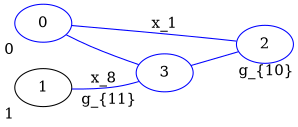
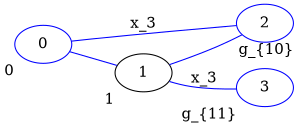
(165, 24) -> (144, 24)
(102, 51) -> (93, 59)
(215, 59) -> (206, 51)
(104, 79) -> (204, 79)
